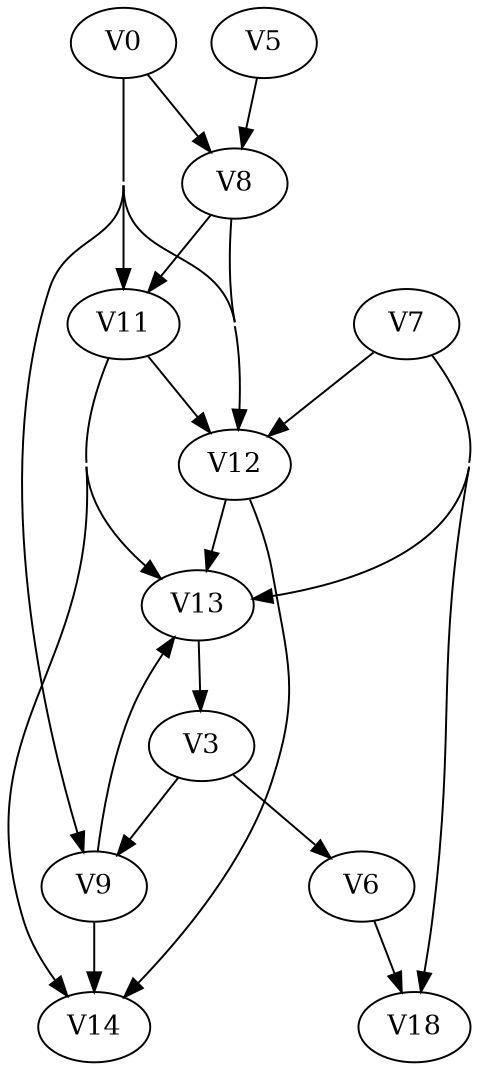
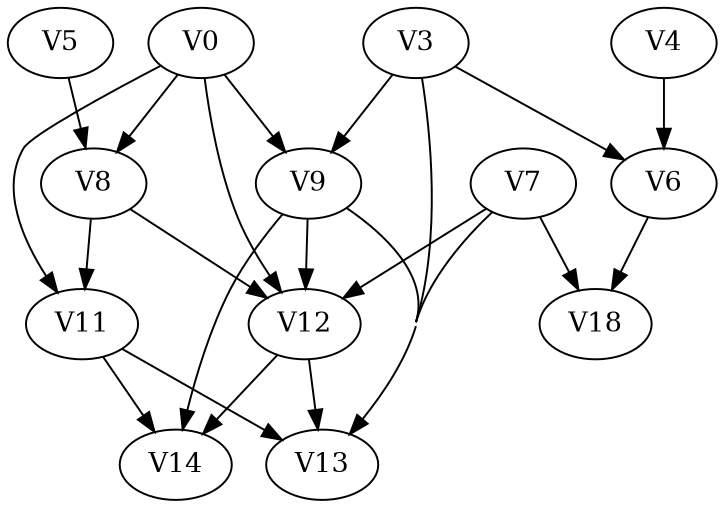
none -> (664, 43)
(173, 387) -> (307, 244)
(199, 666) -> (432, 201)
